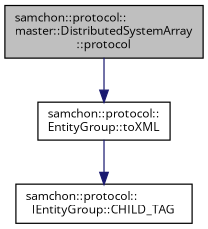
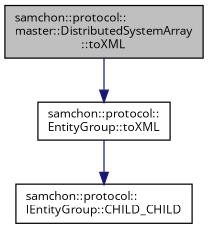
(104, 32) -> (104, 32)
(104, 204) -> (104, 204)
